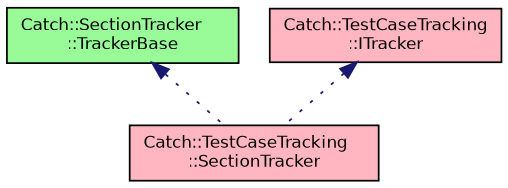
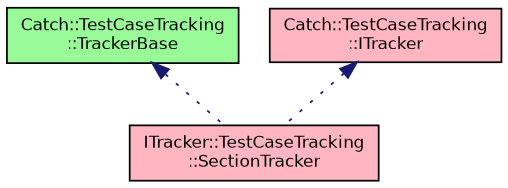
(123, 35) -> (123, 35)
(254, 153) -> (254, 153)
